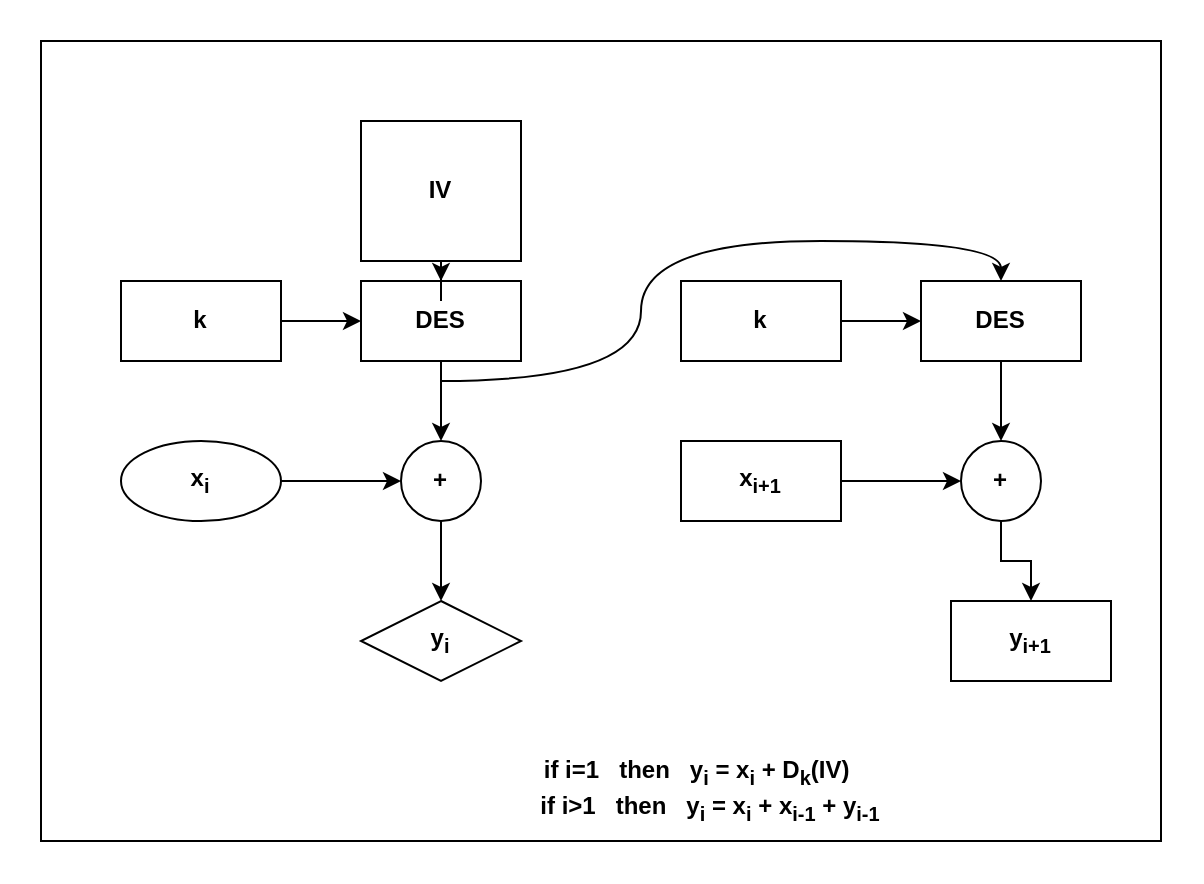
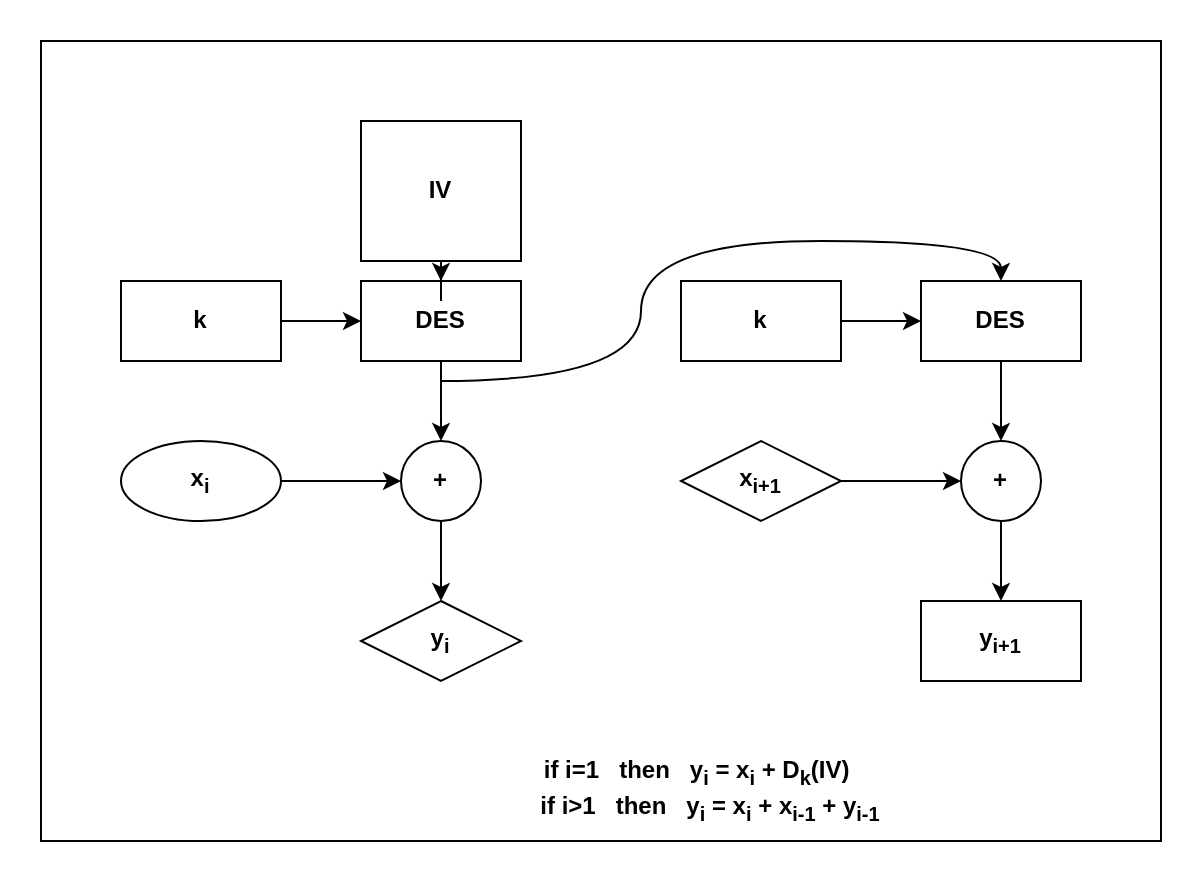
(761, 481) -> (761, 481)
(1031, 641) -> (1001, 641)
